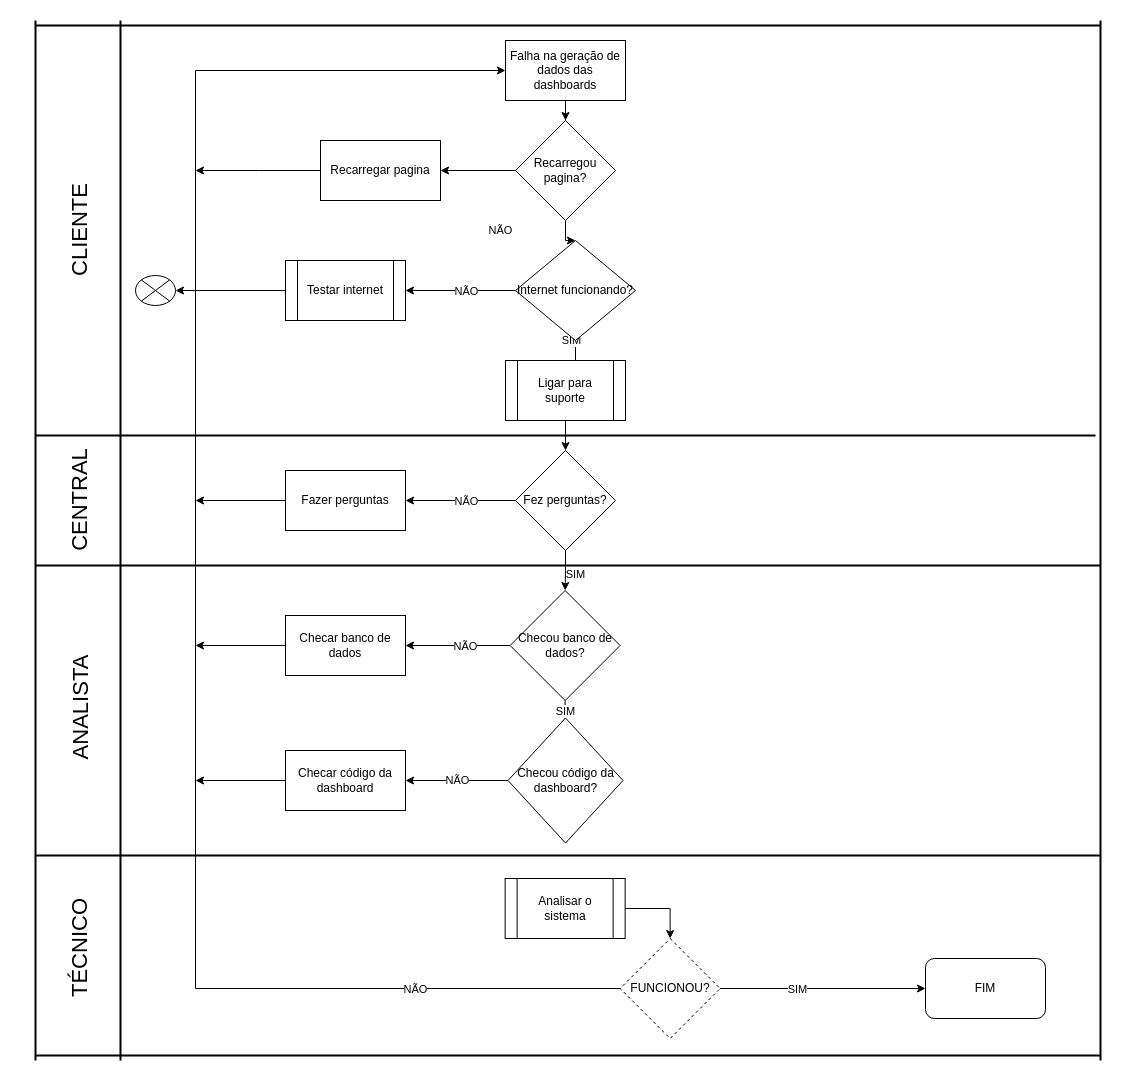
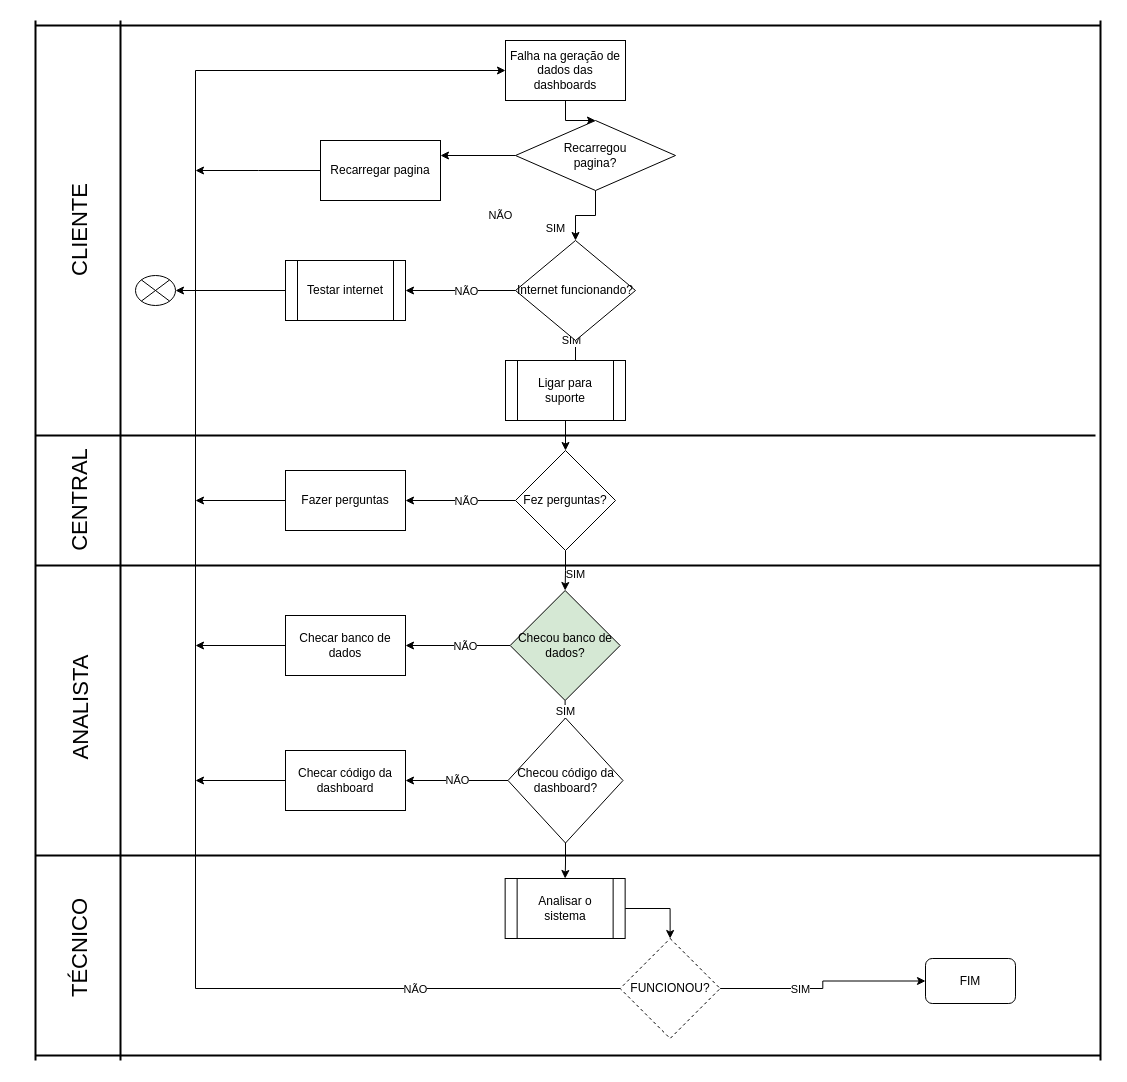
(566, 171) -> (596, 156)
(565, 646) -> (565, 646)
none -> (566, 857)
(986, 989) -> (971, 981)
